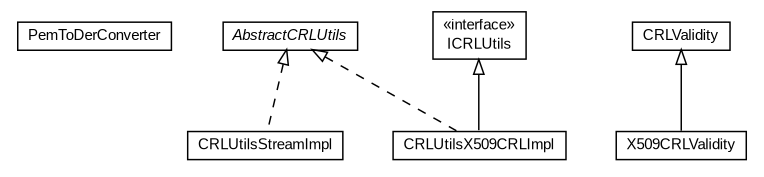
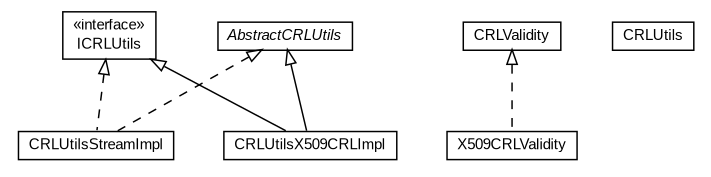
(95, 35) -> none
none -> (652, 35)
(391, 94) -> (299, 97)
(681, 98) -> (512, 98)
none -> (100, 102)
